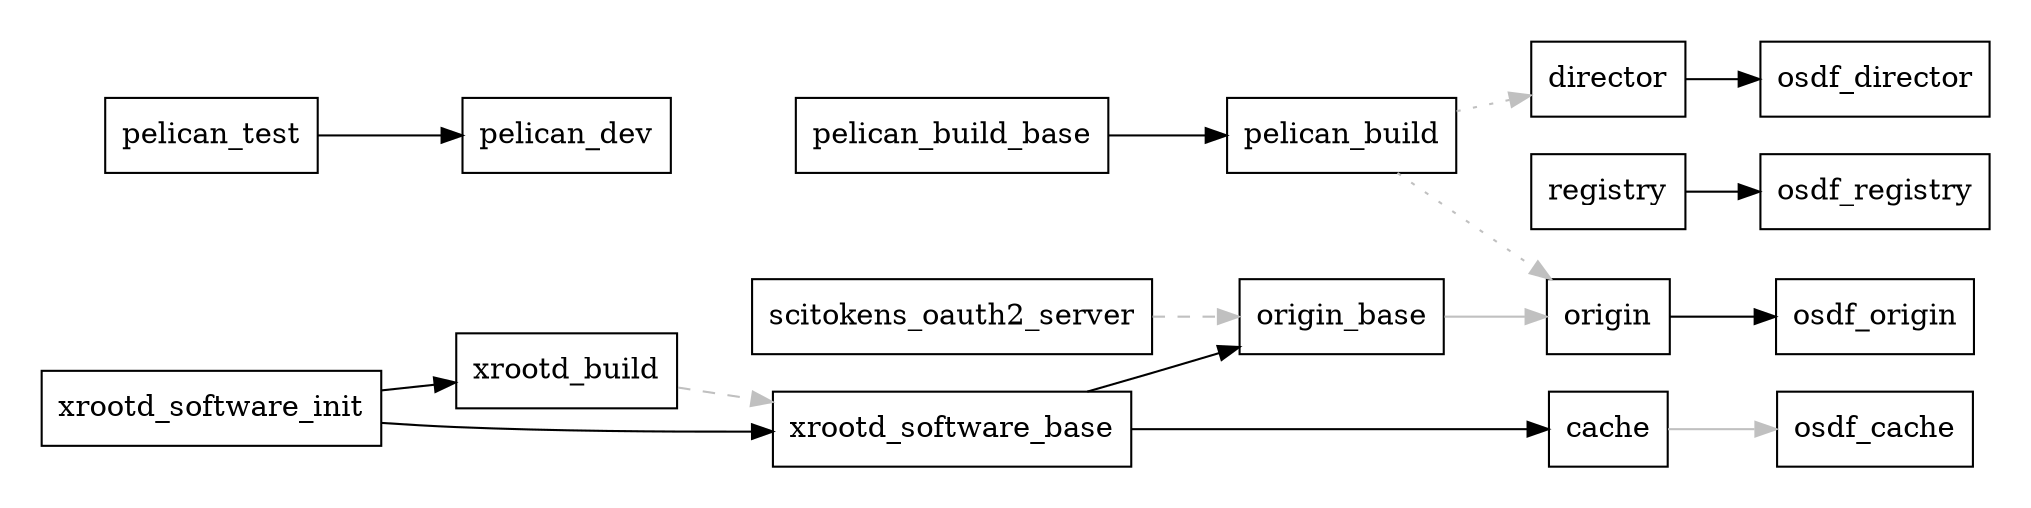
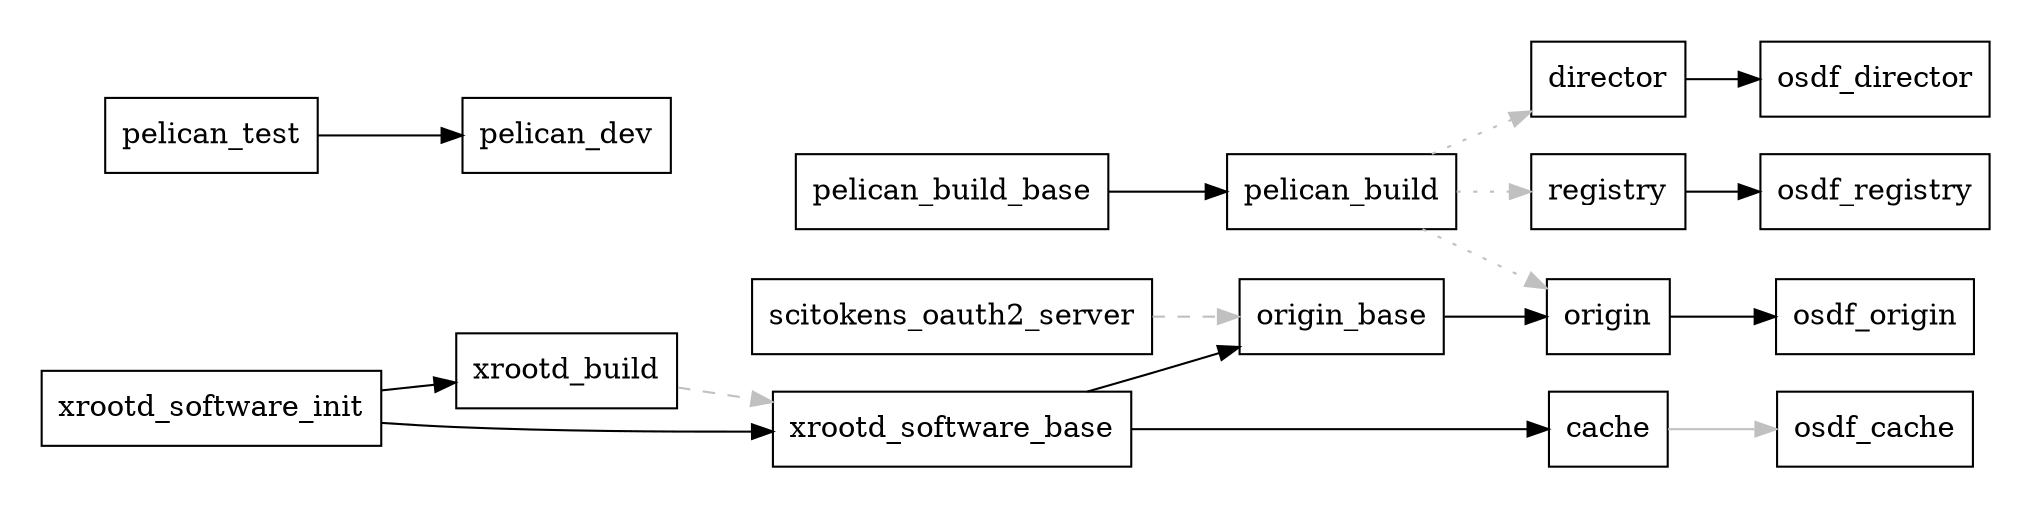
none -> (1486, 192)
(1485, 317) -> (1485, 317)
